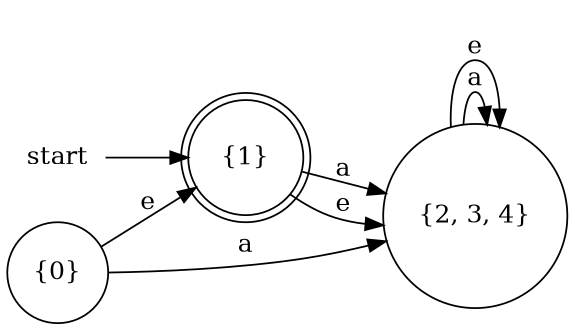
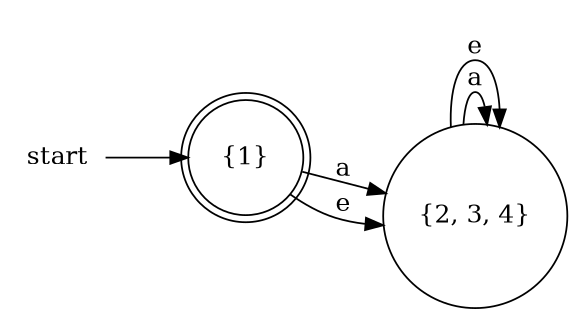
(58, 273) -> none
